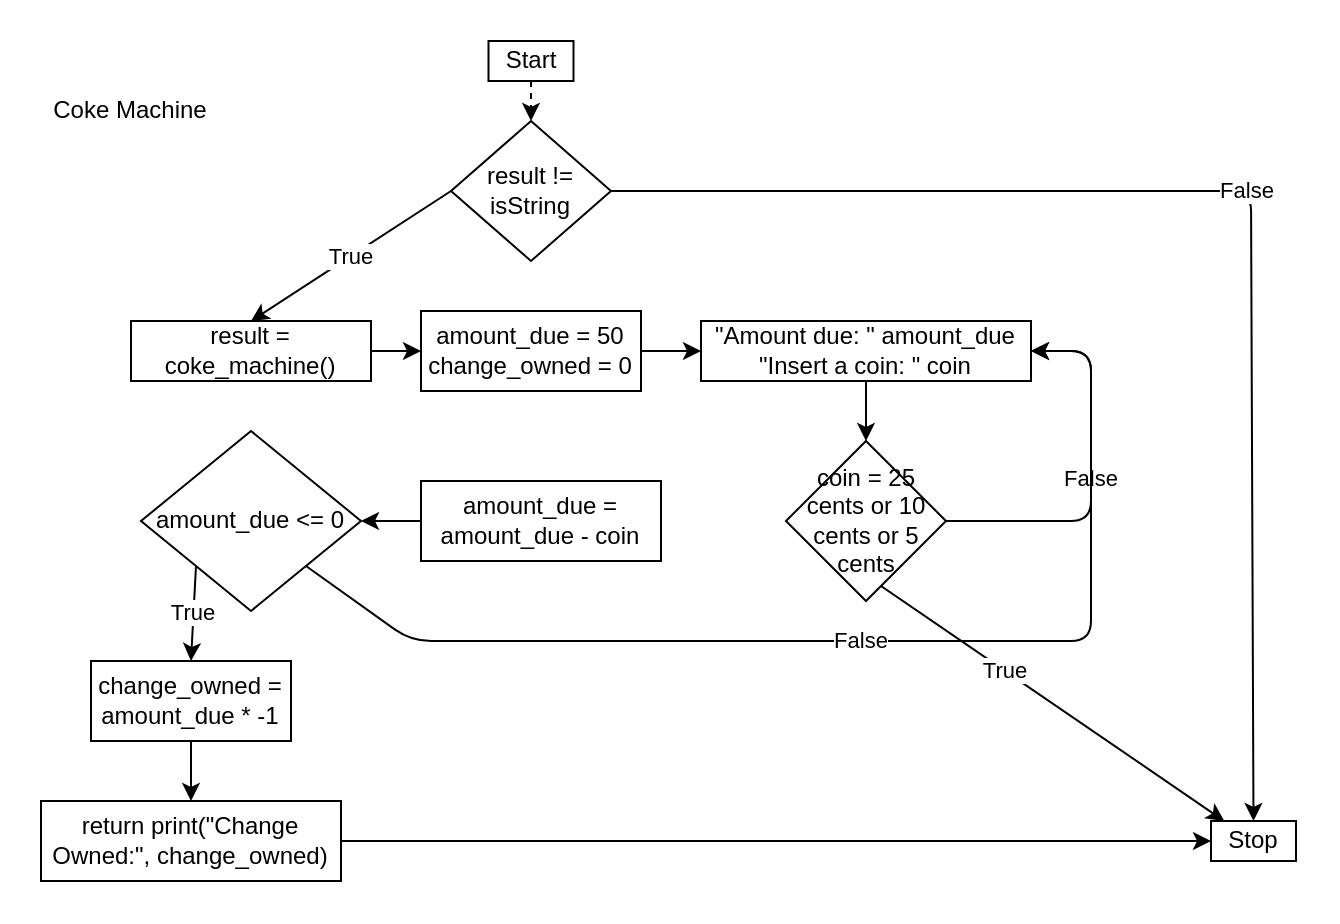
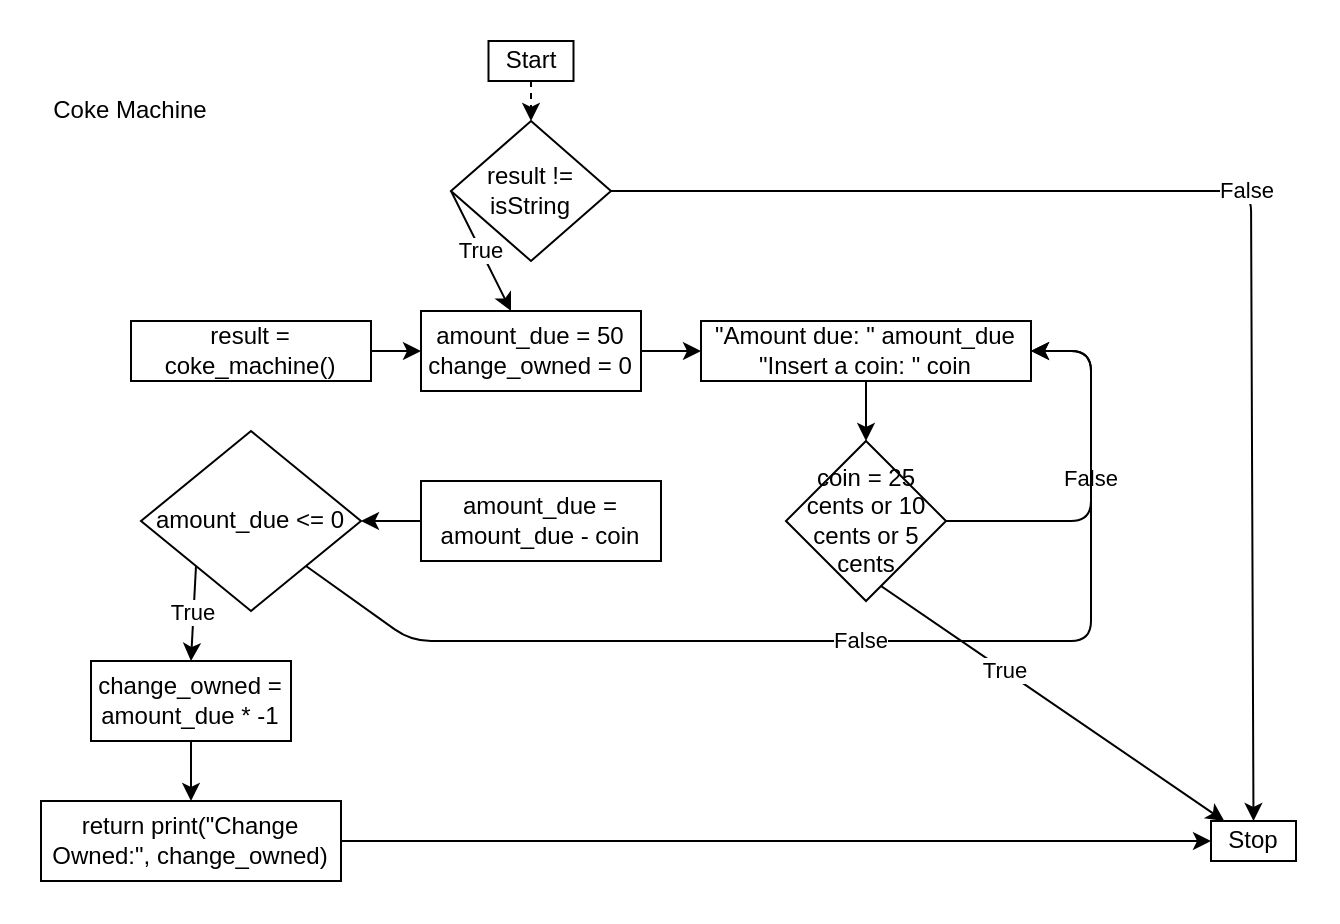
(311, 282) -> (478, 245)
